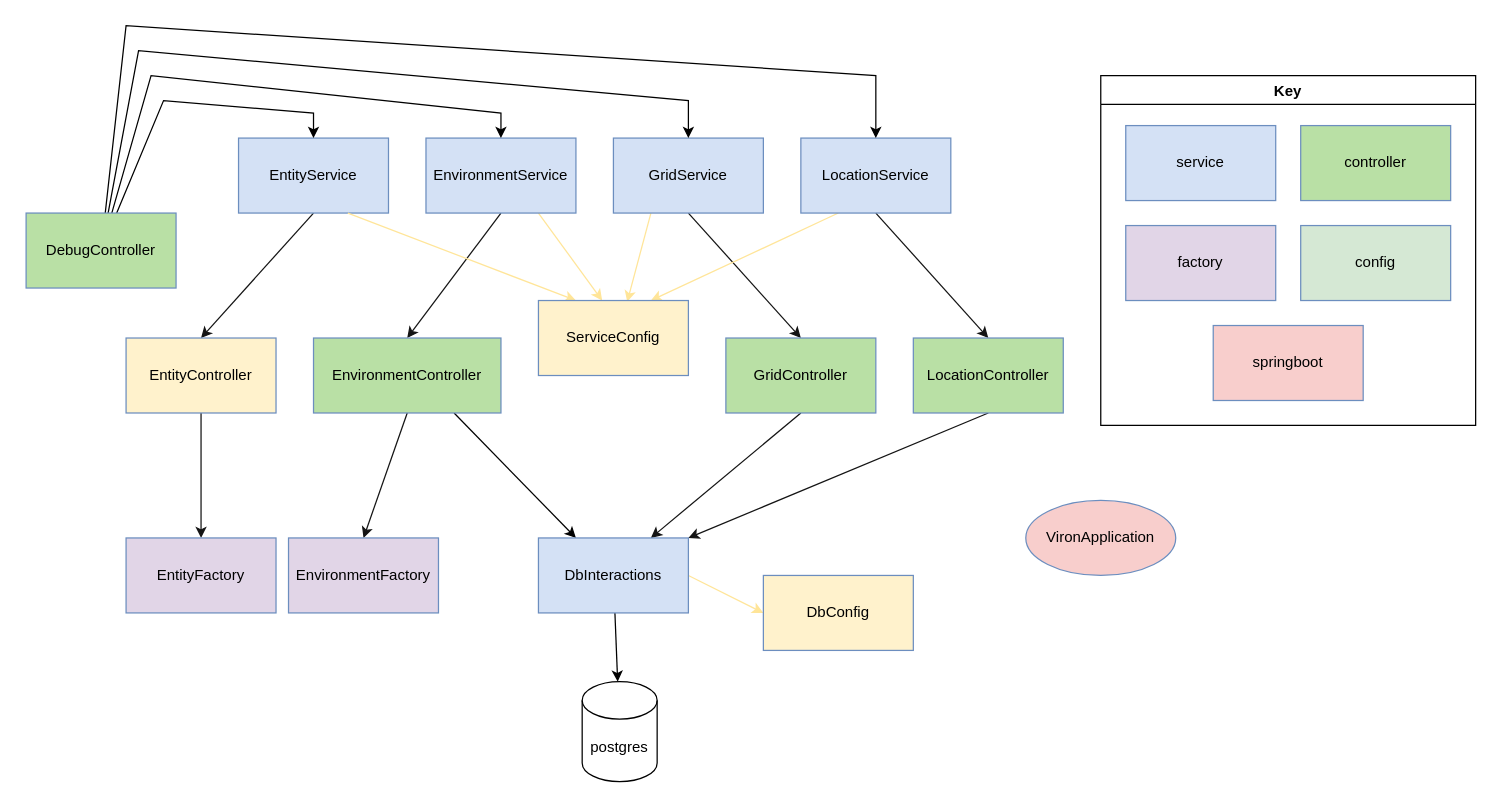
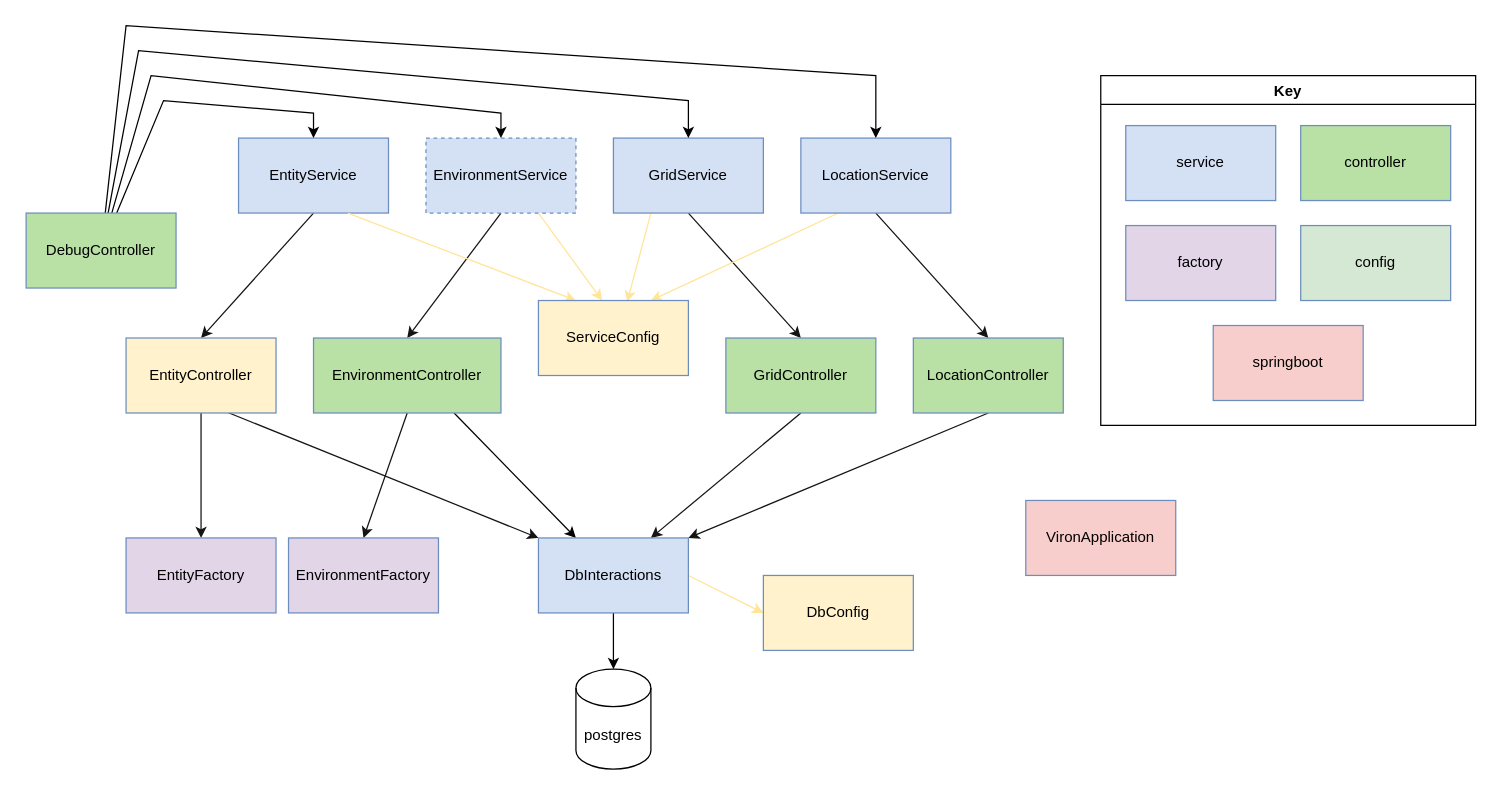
(501, 176) -> (501, 176)
none -> (380, 474)
(1101, 538) -> (1101, 538)
(619, 732) -> (613, 719)
